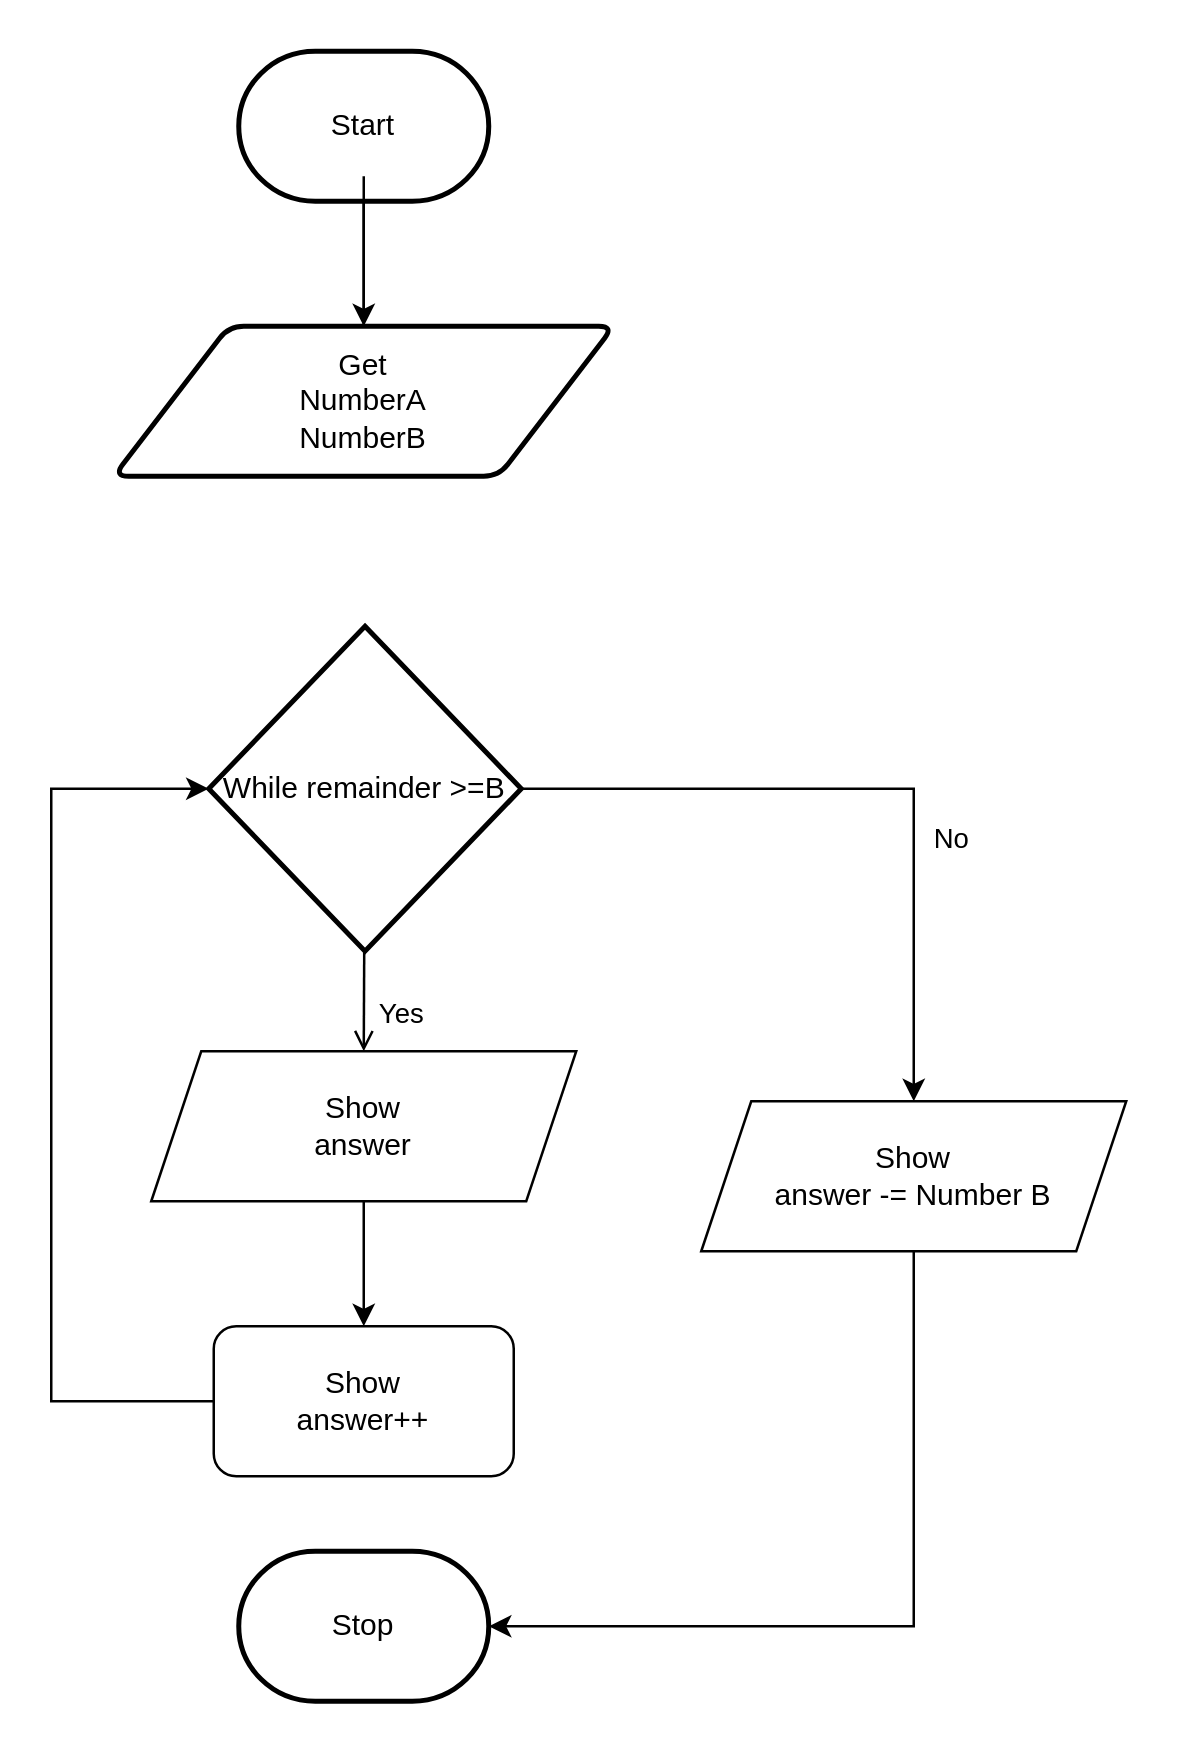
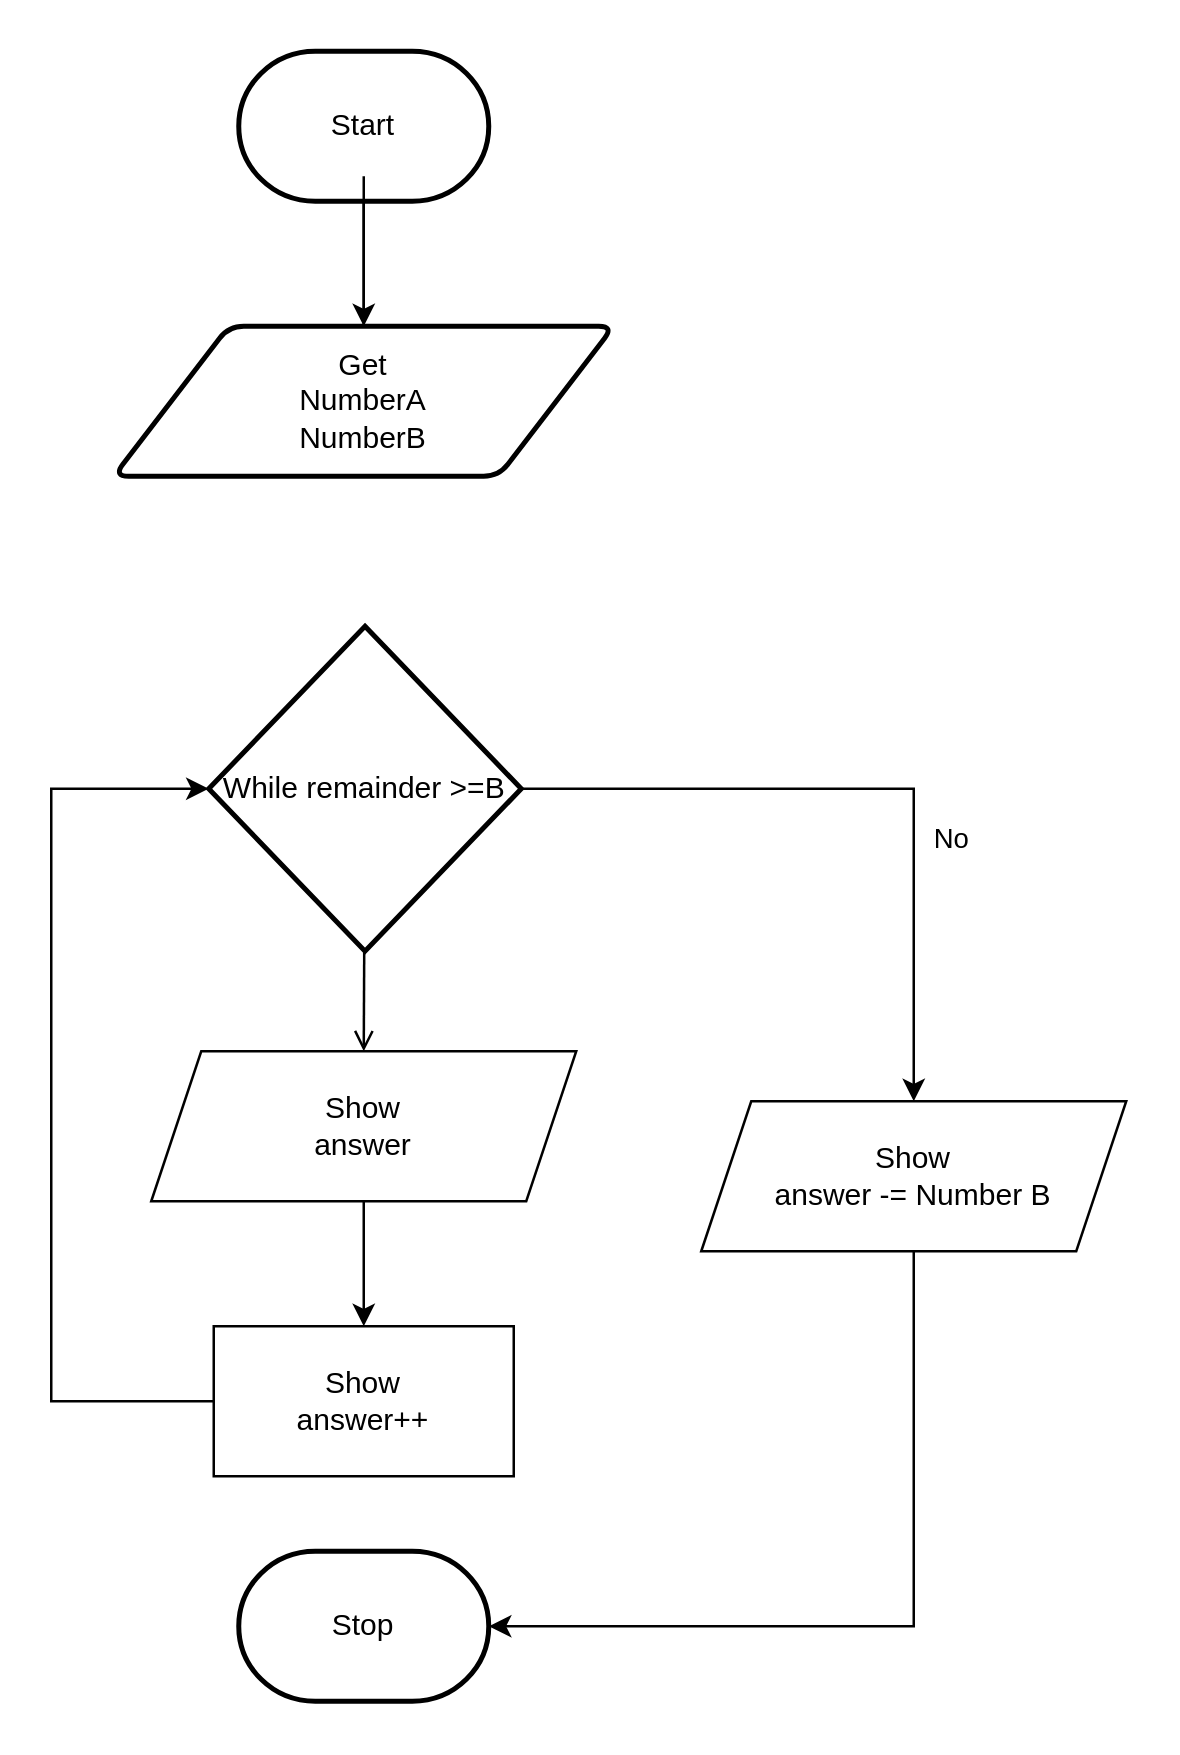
(401, 1014) -> none
(364, 1401) -> (364, 1401)
